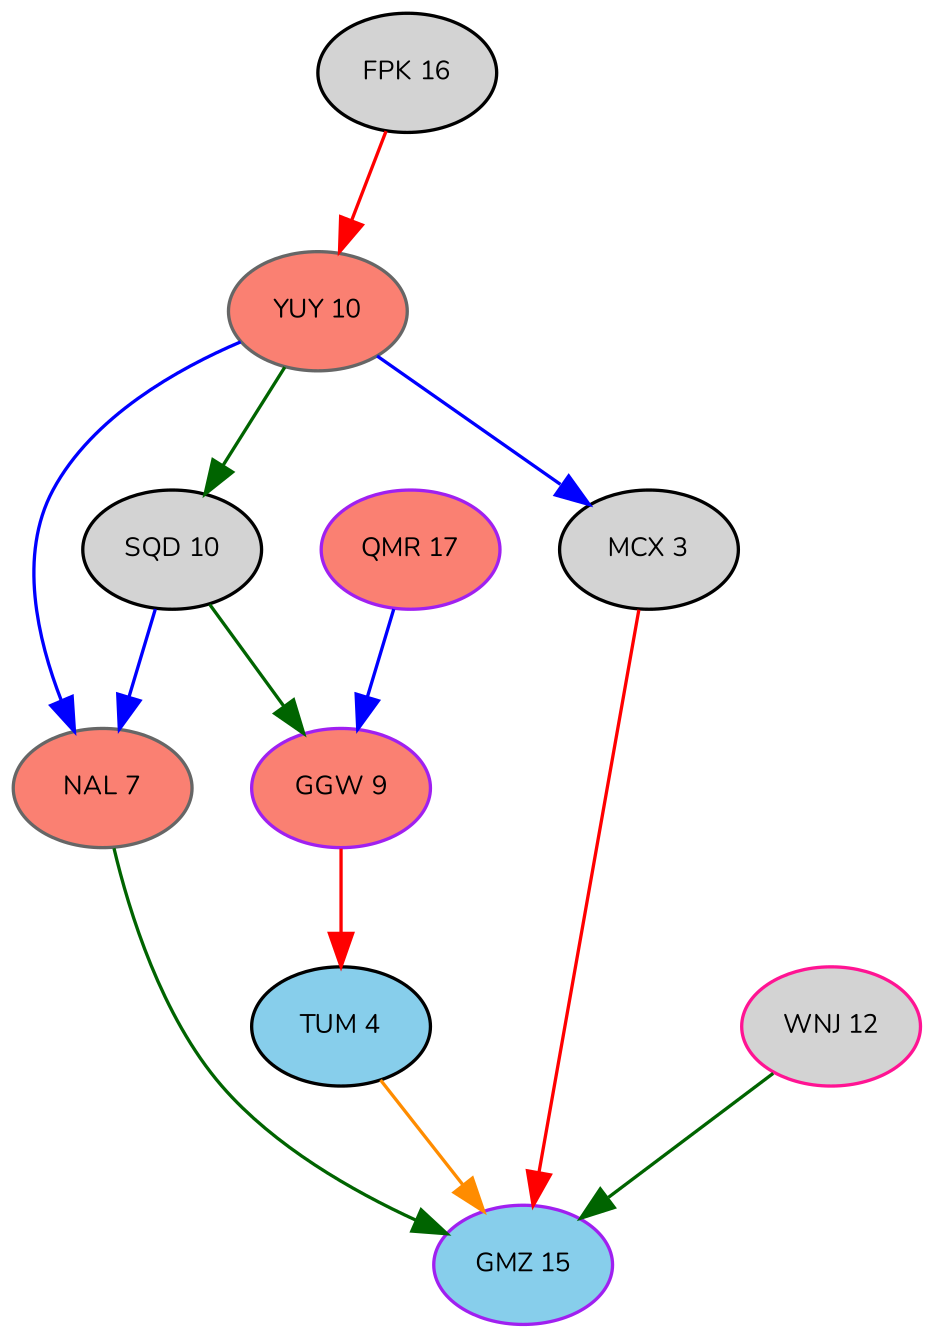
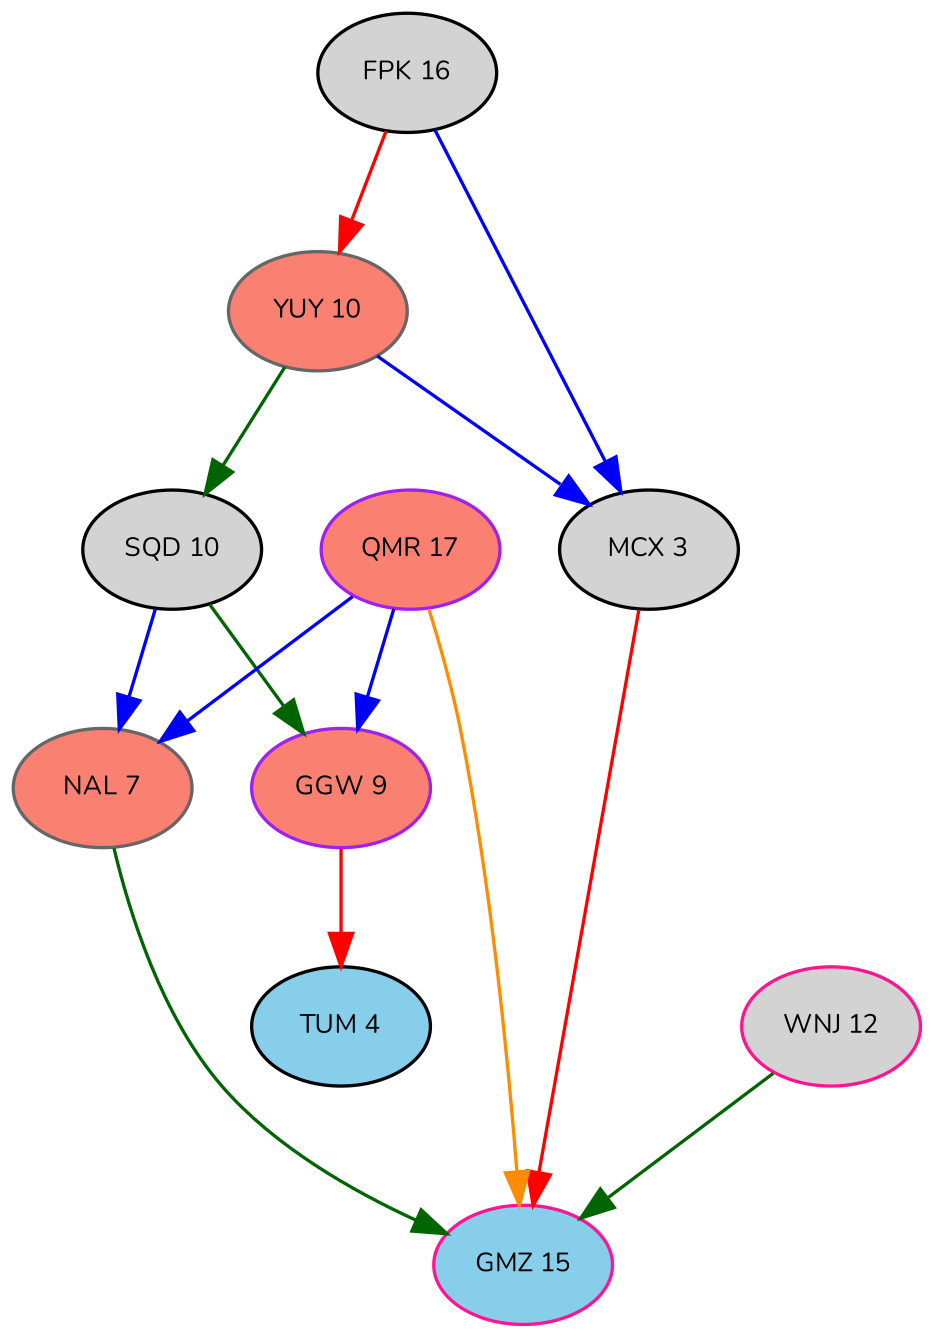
none -> (520, 296)
(60, 479) -> (274, 655)
(422, 1133) -> (487, 888)
(523, 1265) -> (523, 1265)
